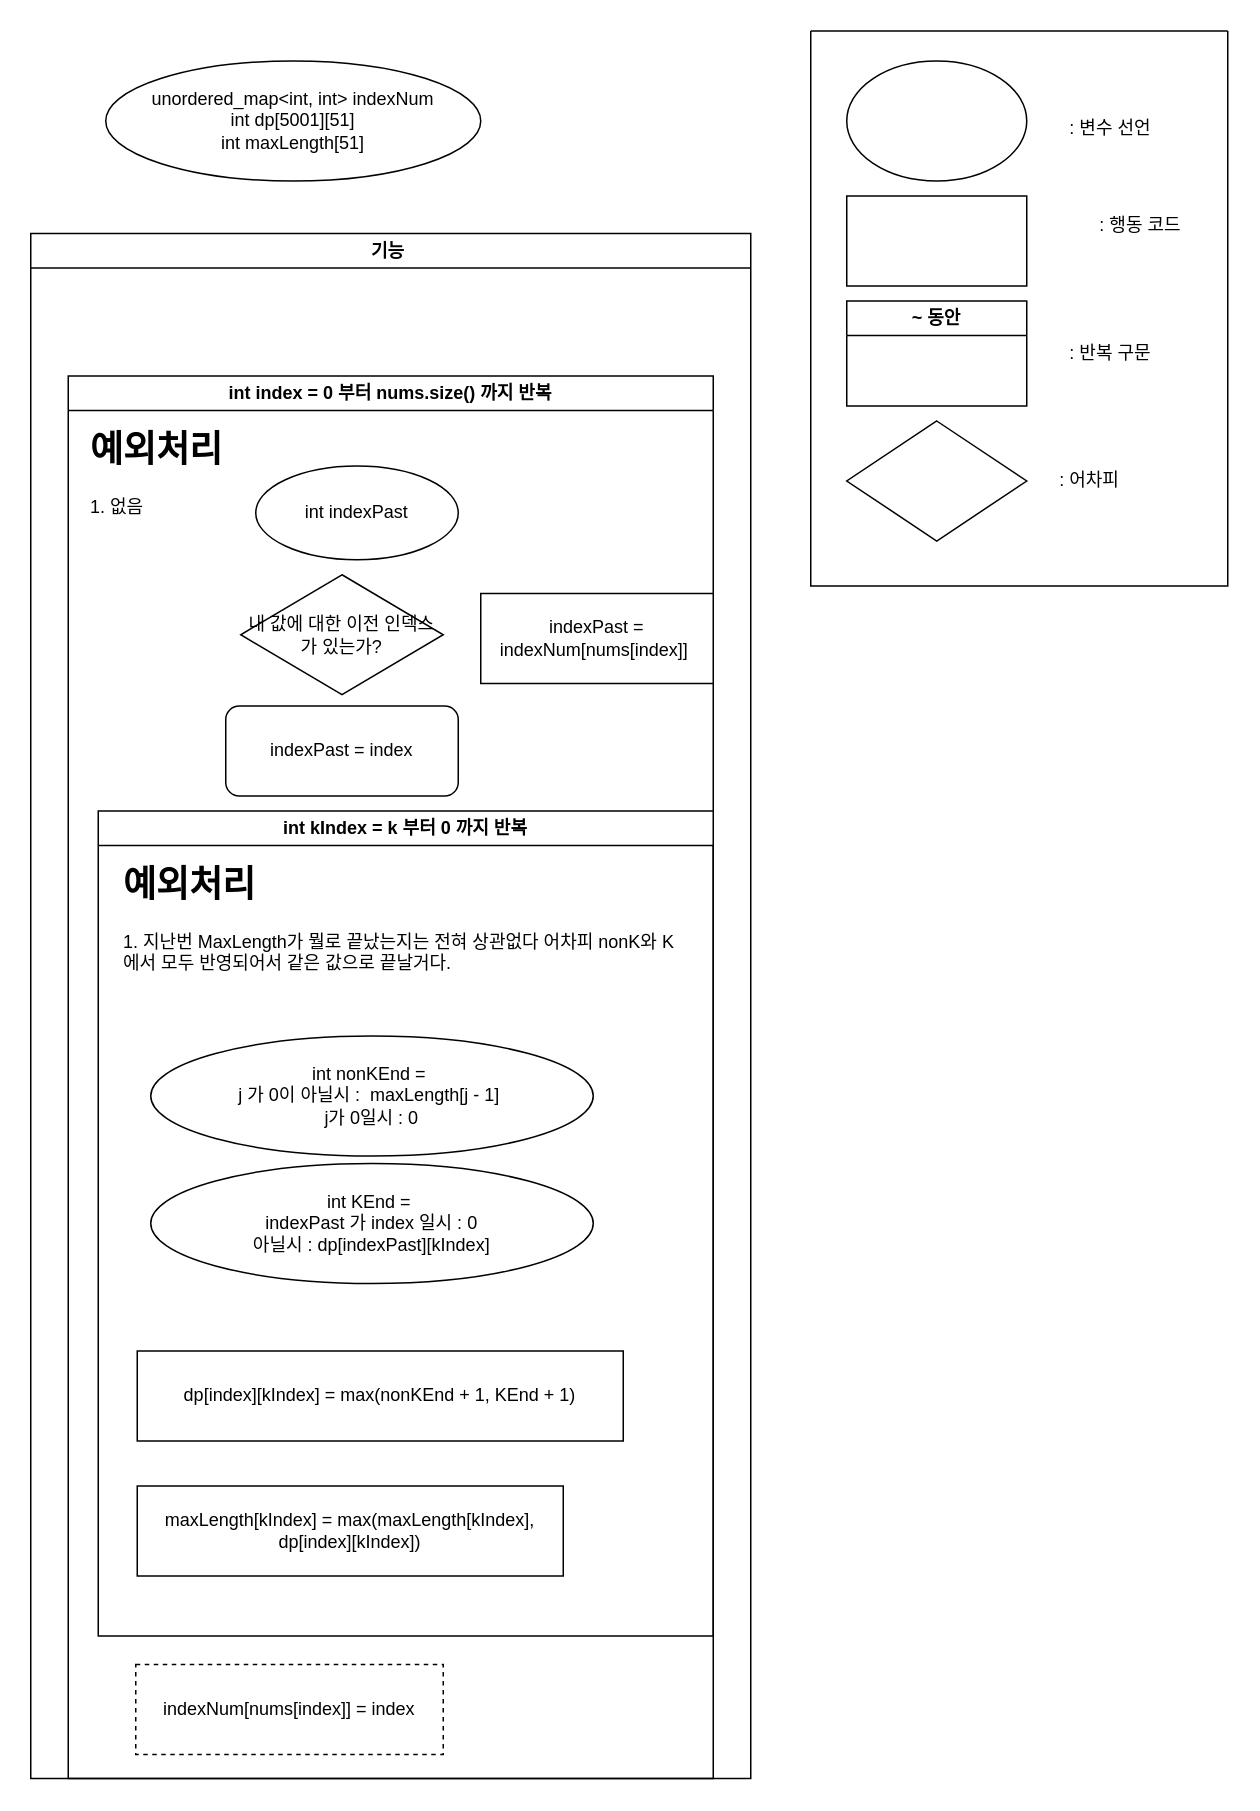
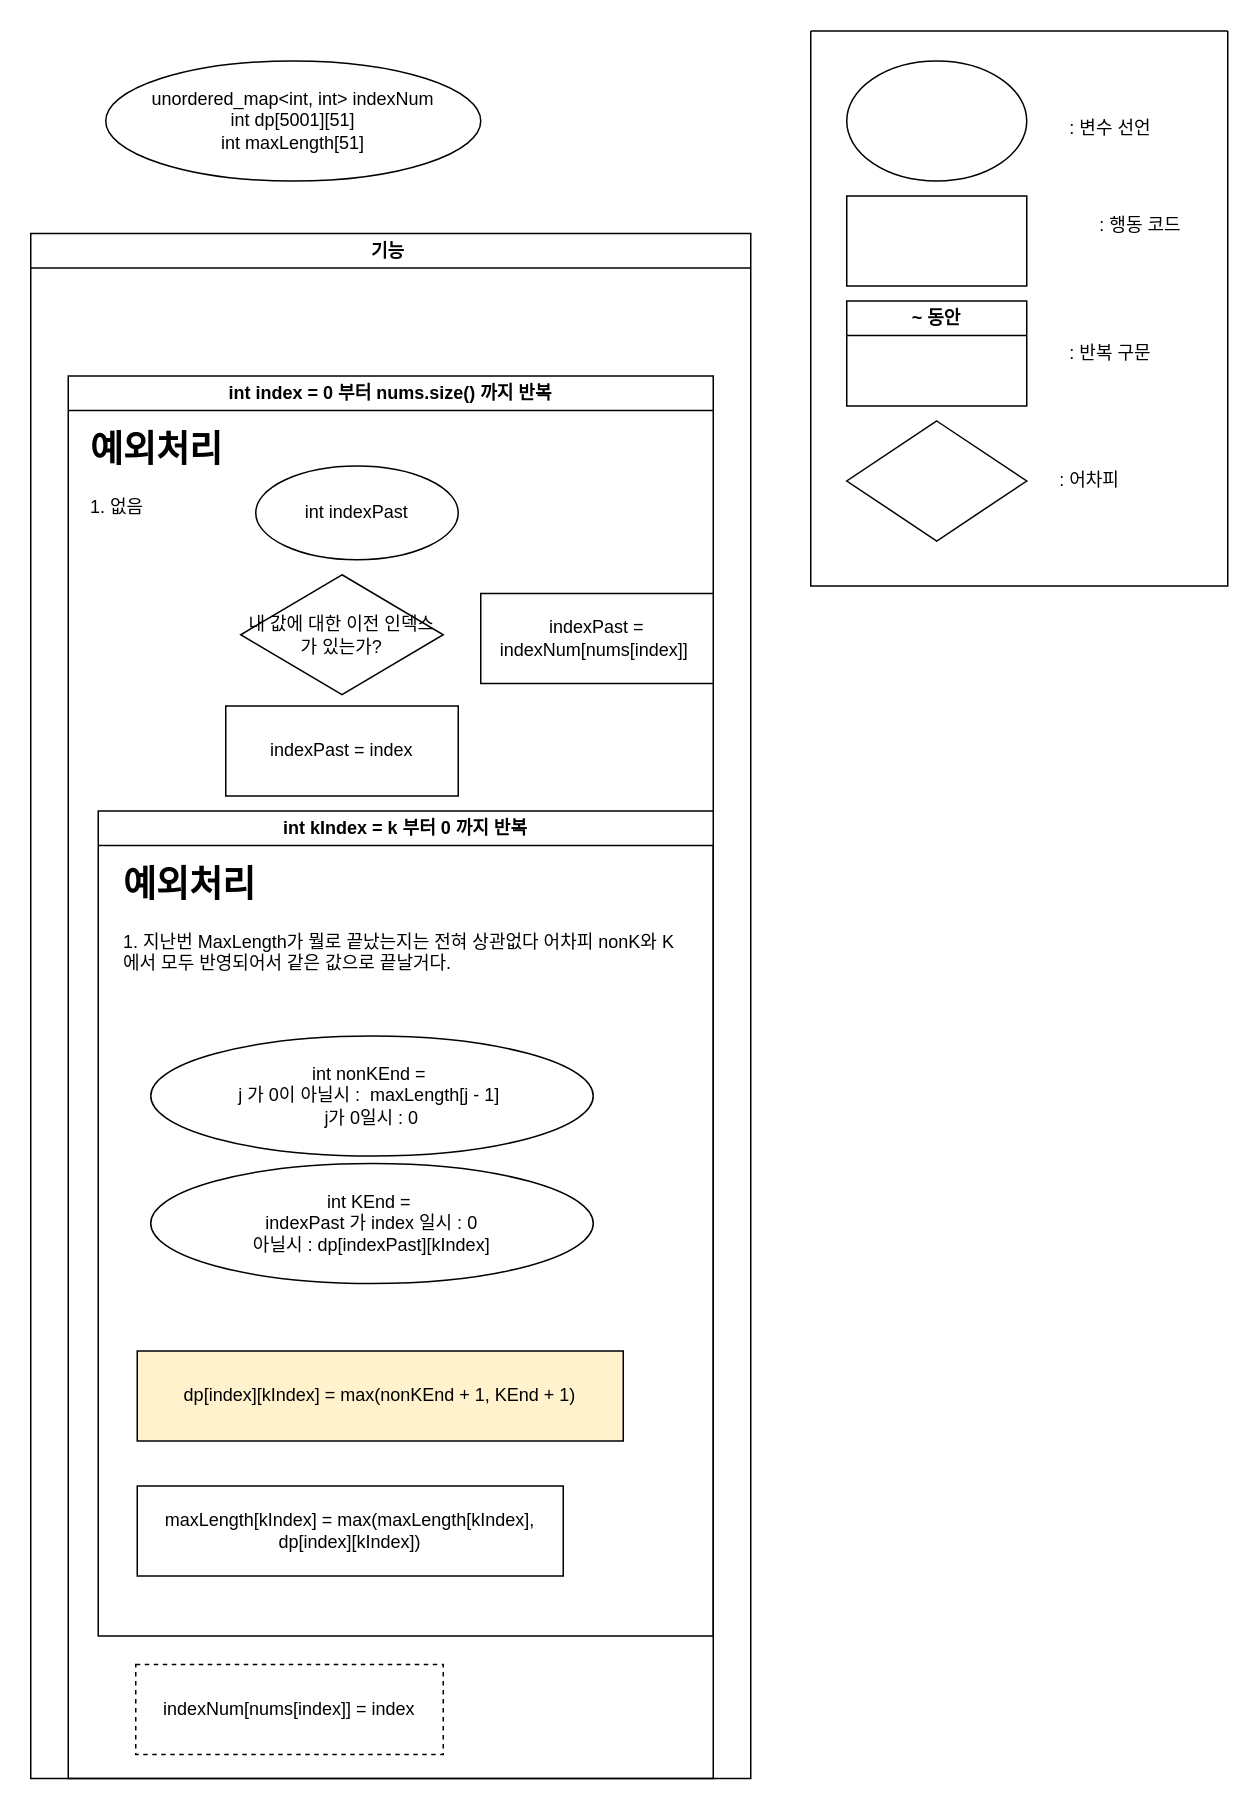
(342, 751) -> (342, 751)
(380, 1396) -> (380, 1396)
